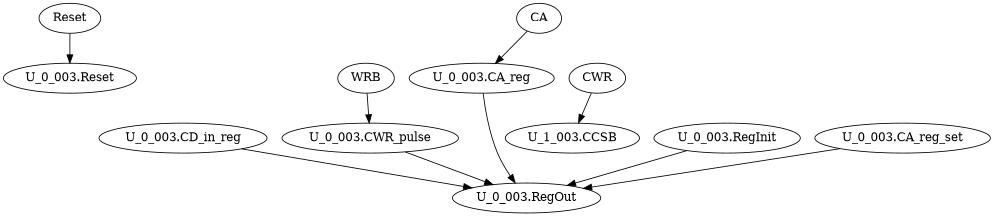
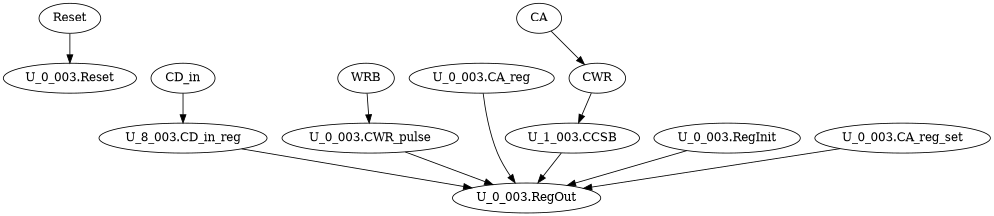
(514, 44) -> (565, 45)
none -> (183, 78)
(183, 138) -> (183, 138)
none -> (552, 165)
